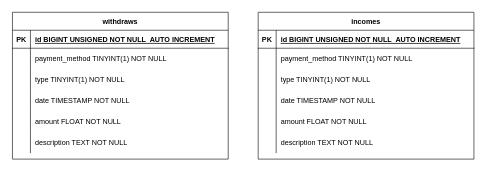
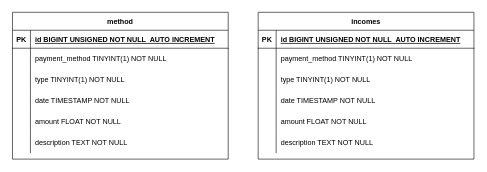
(120, 22) -> (120, 22)
